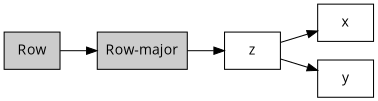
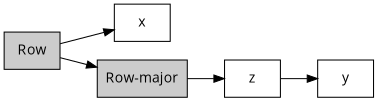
(294, 38) -> (82, 38)
